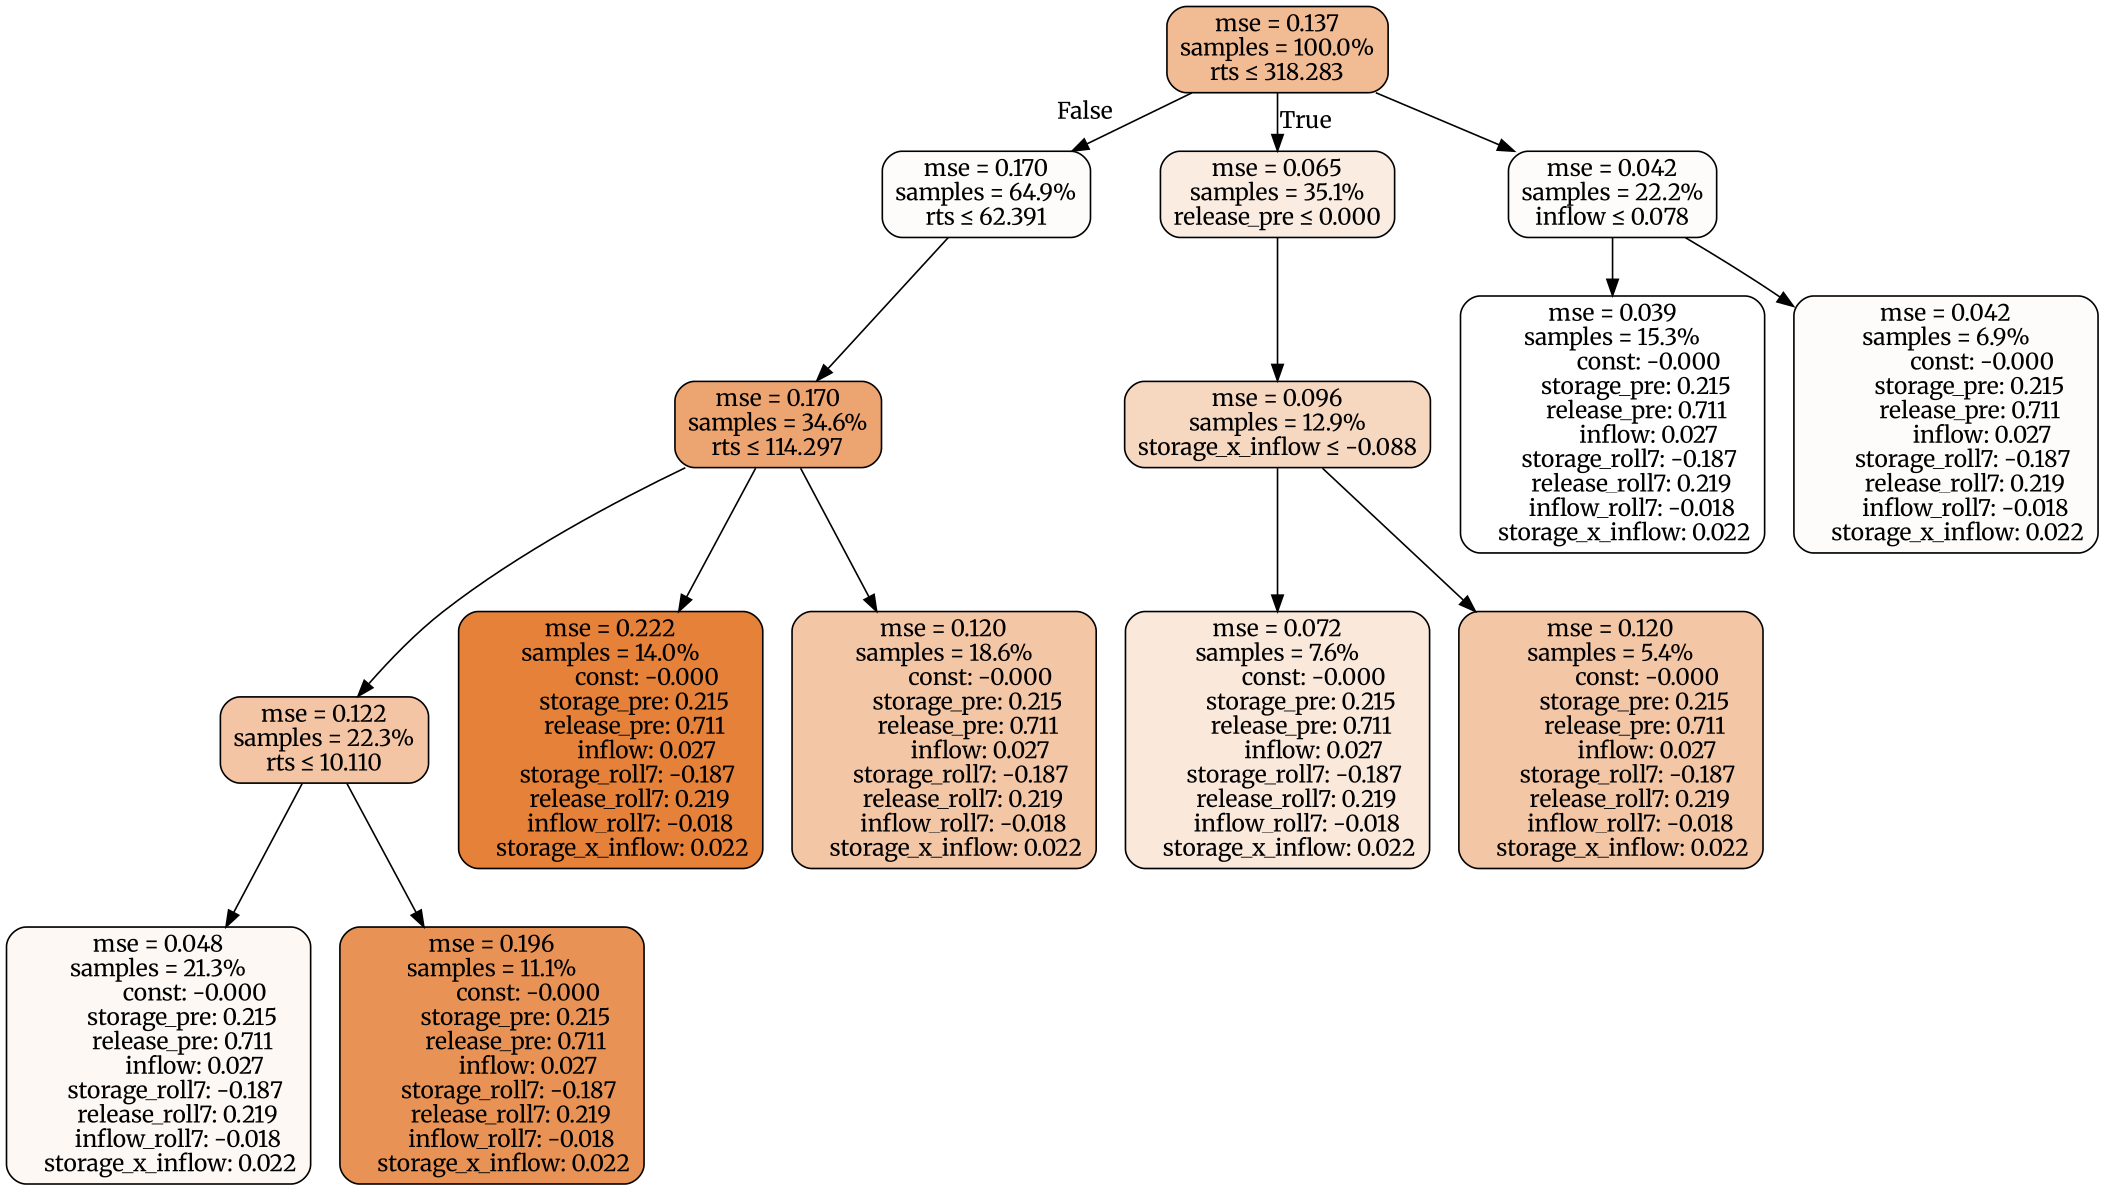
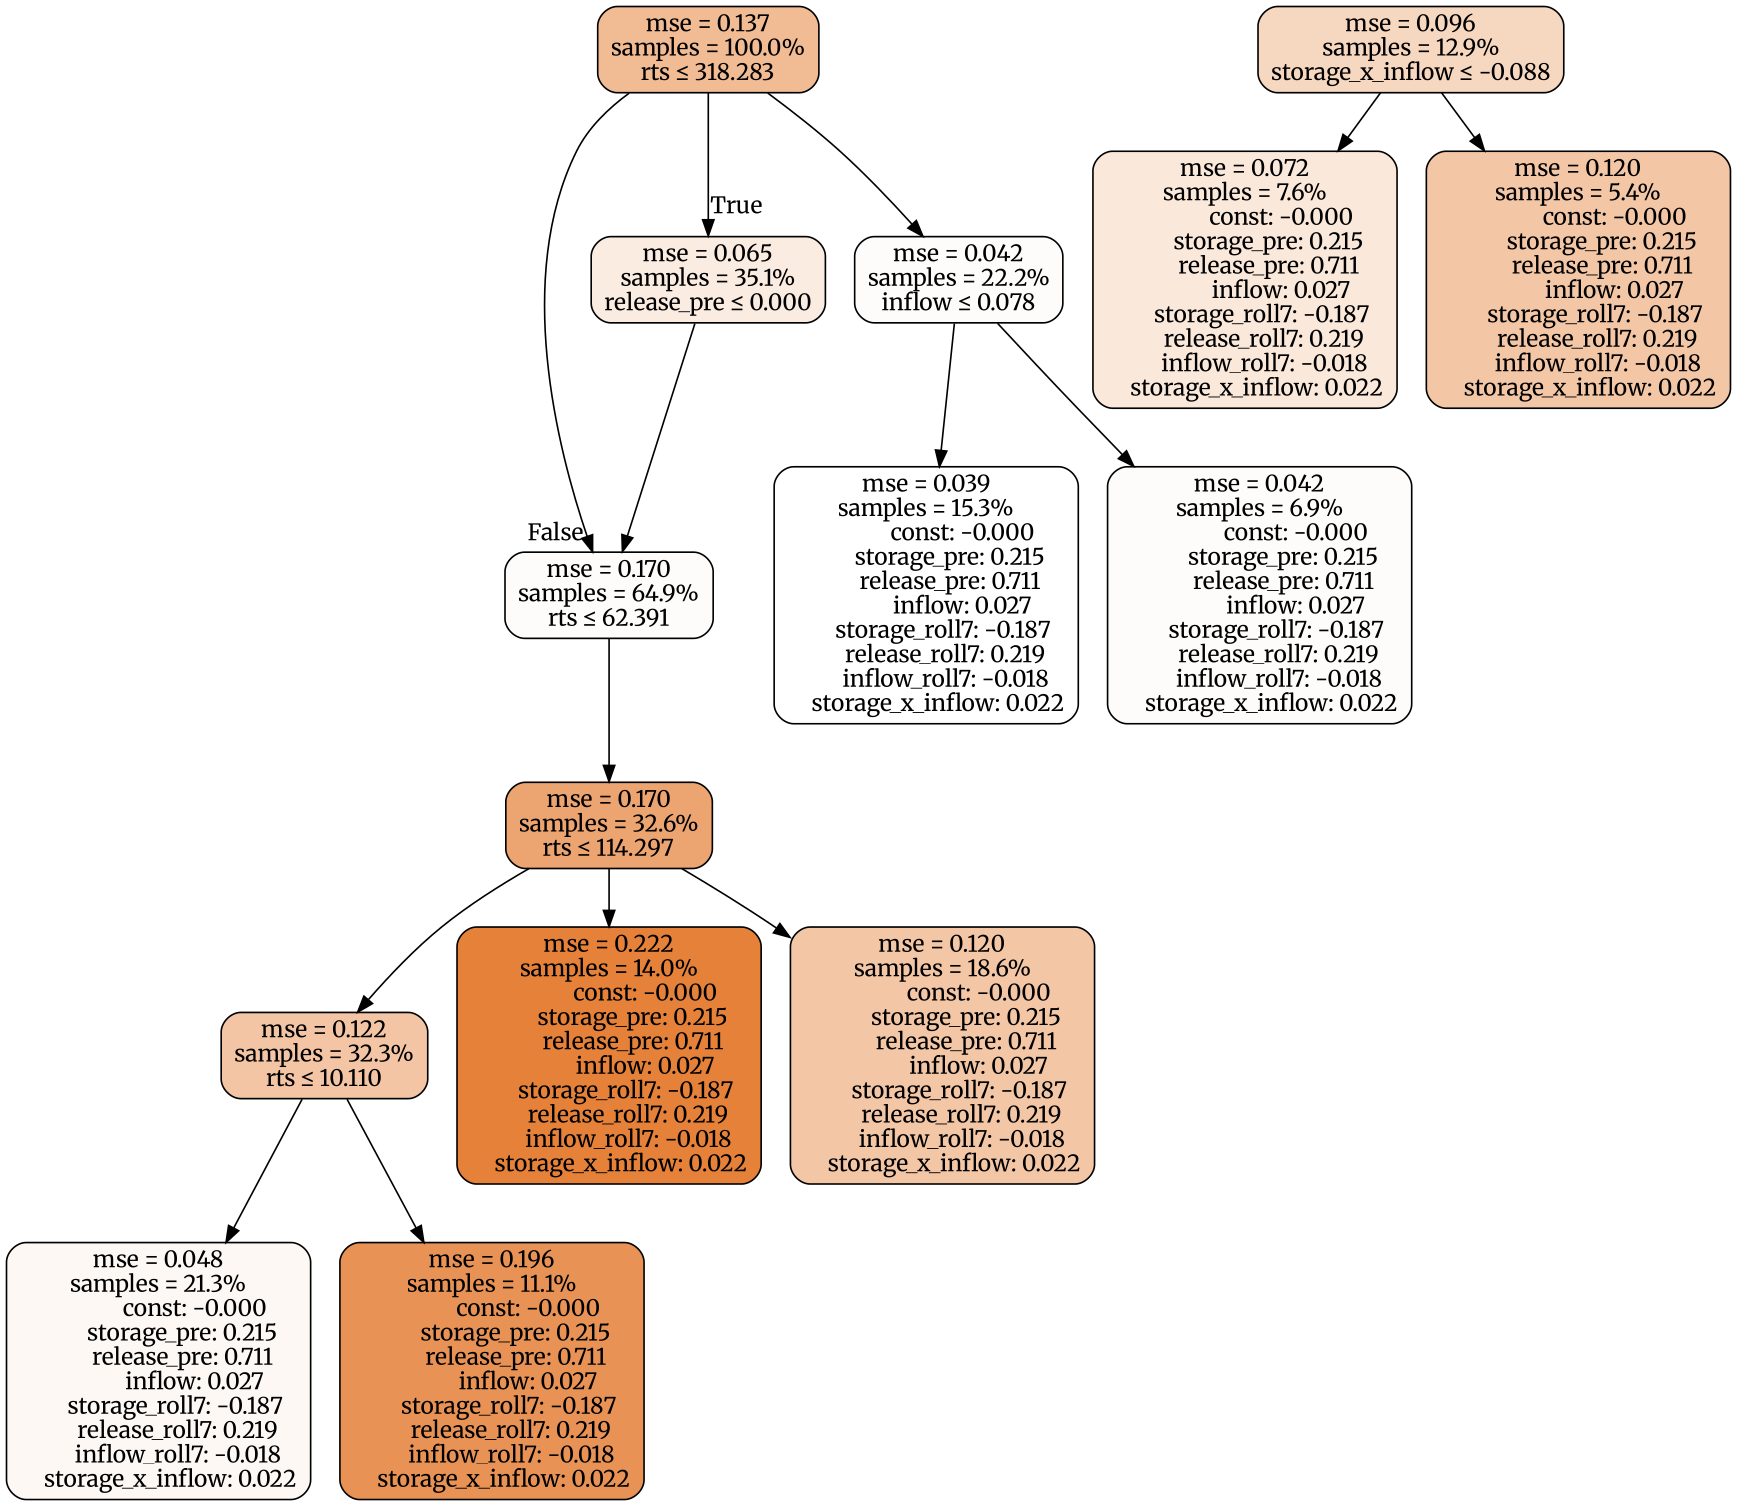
(1278, 301) -> (661, 430)
(778, 424) -> (609, 825)
(324, 740) -> (324, 1056)
